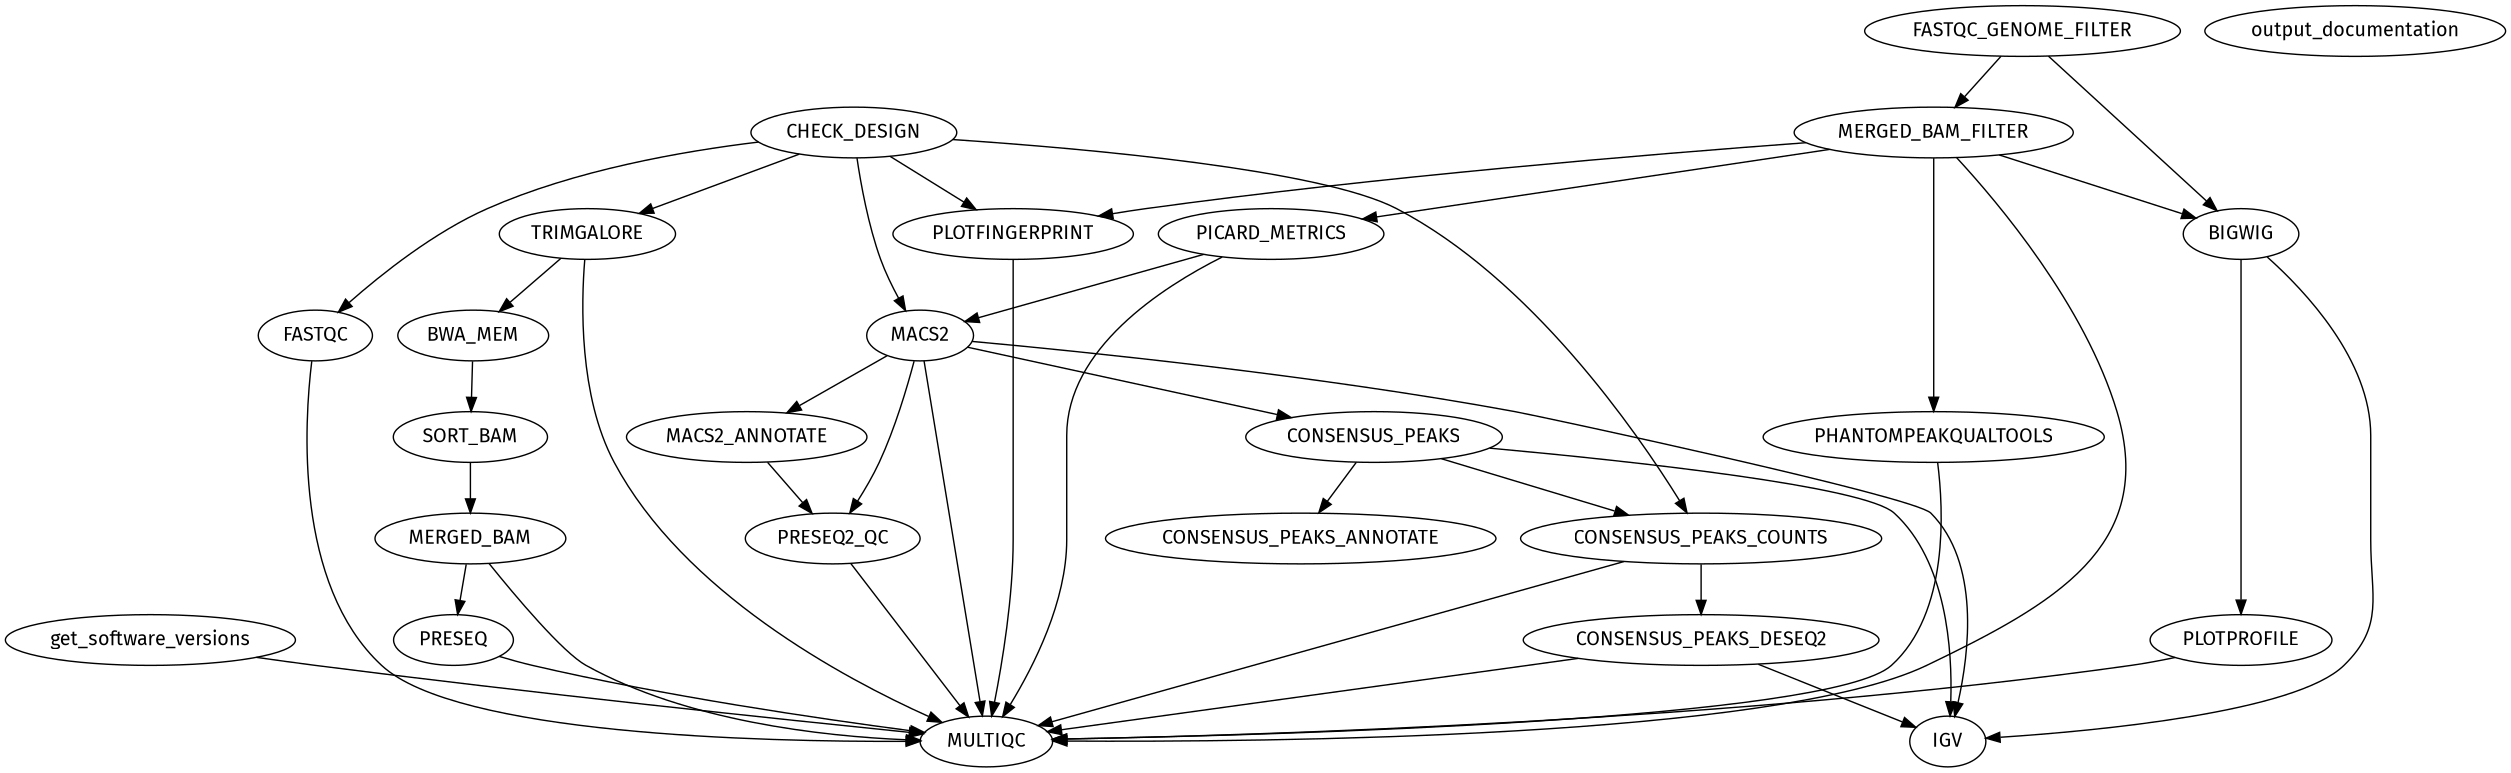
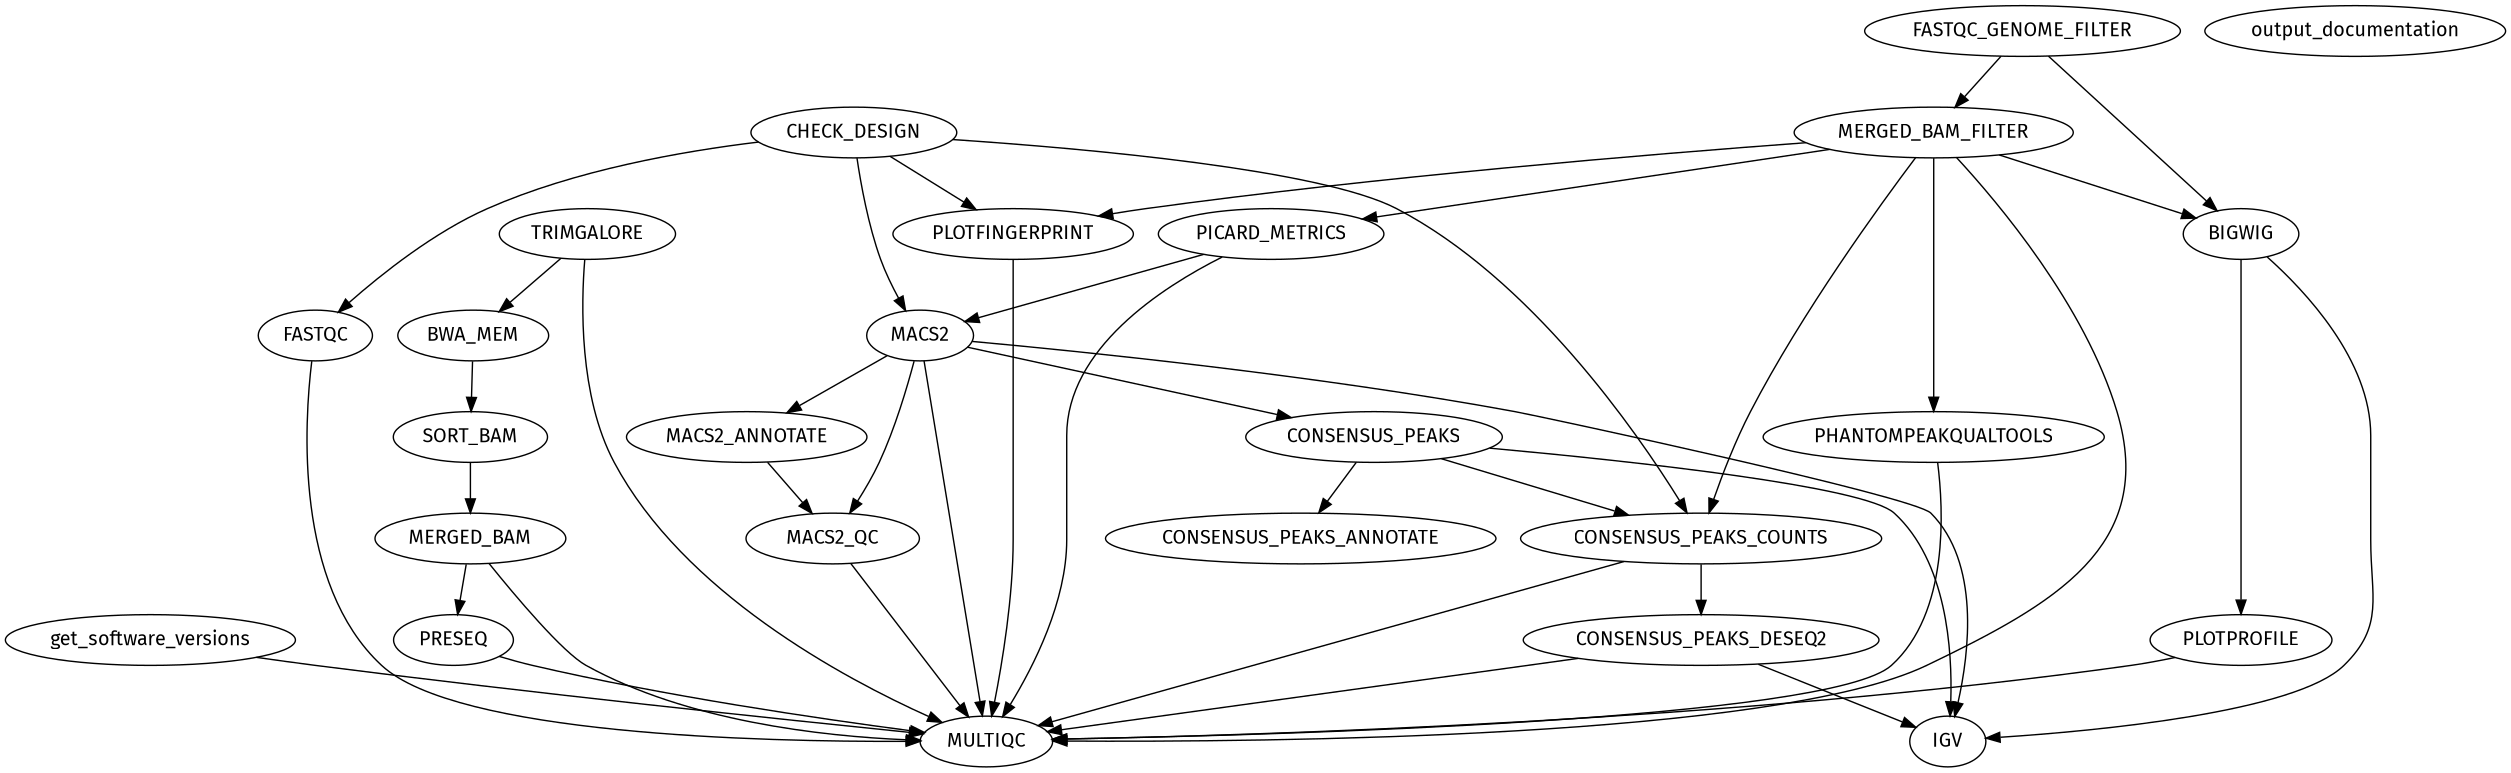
(726, 181) -> none
none -> (1802, 322)
(833, 539) -> (833, 539)
